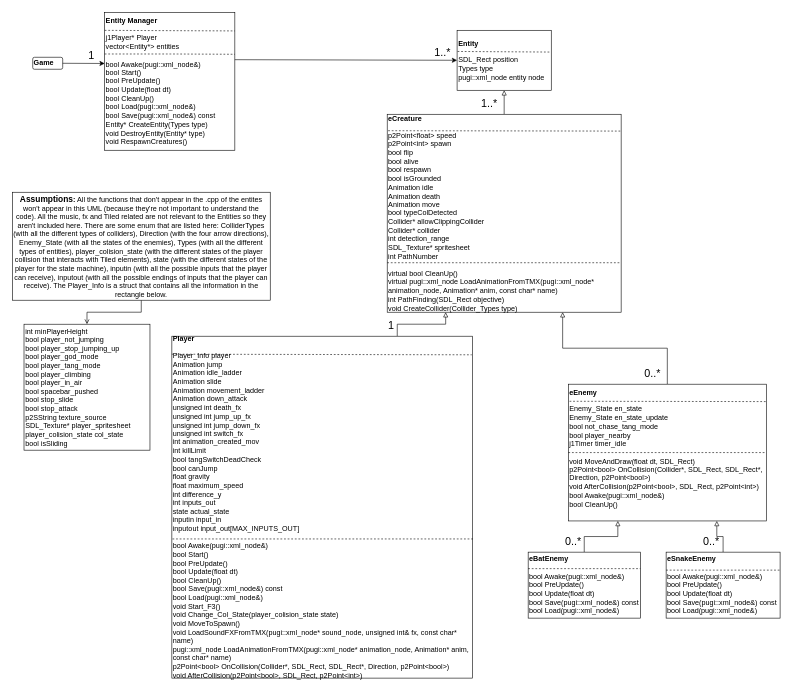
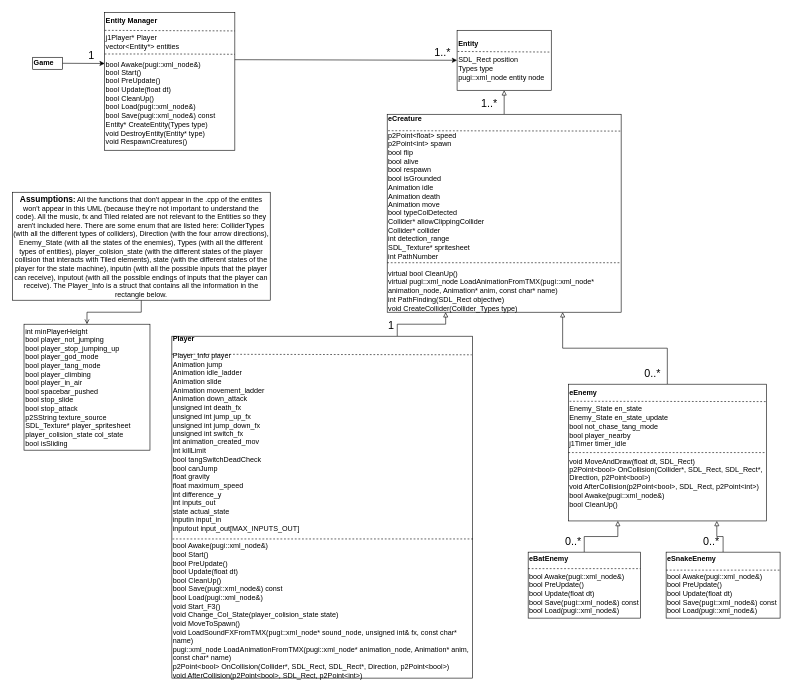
(48, 63) -> (48, 63)
